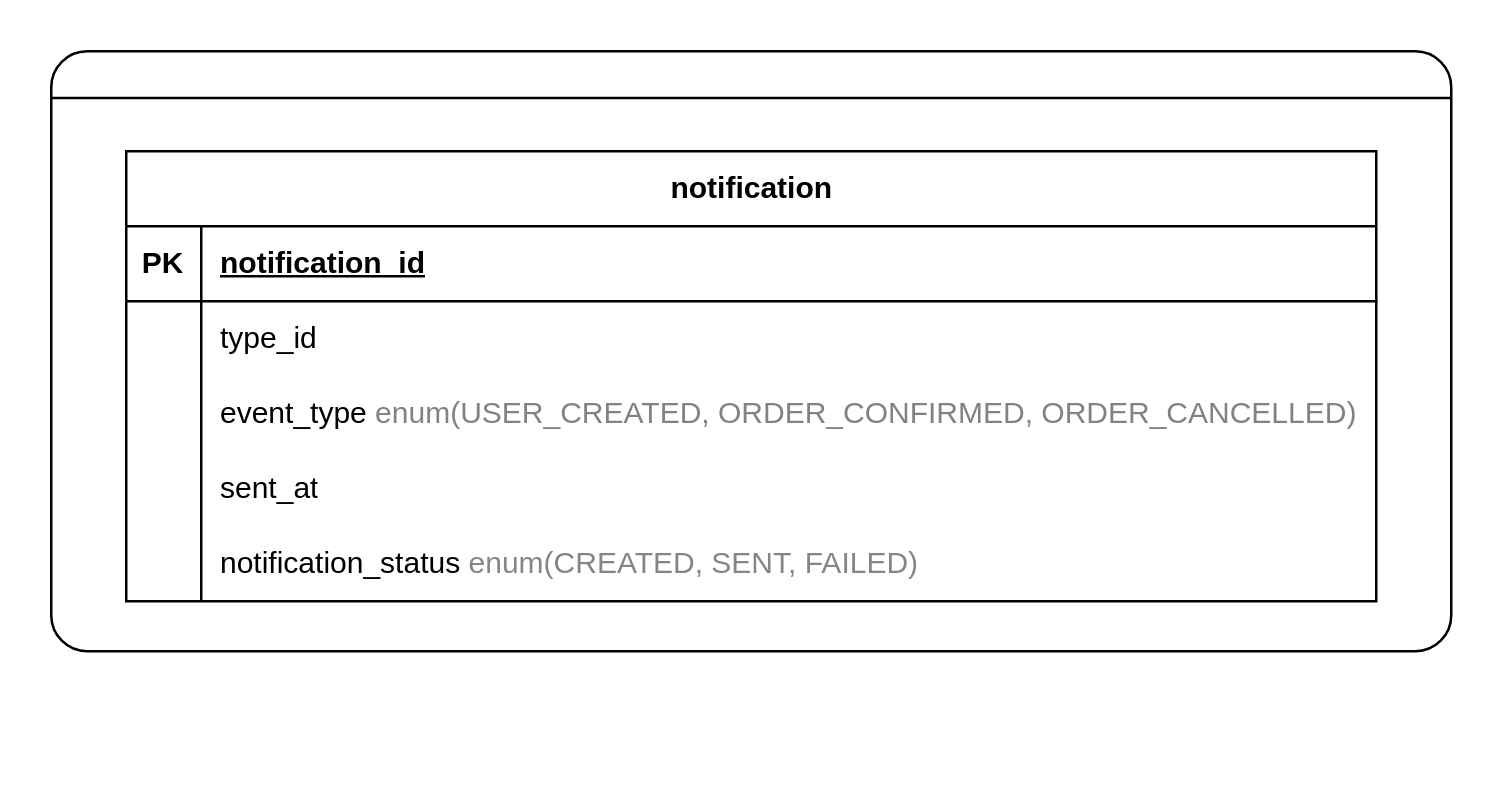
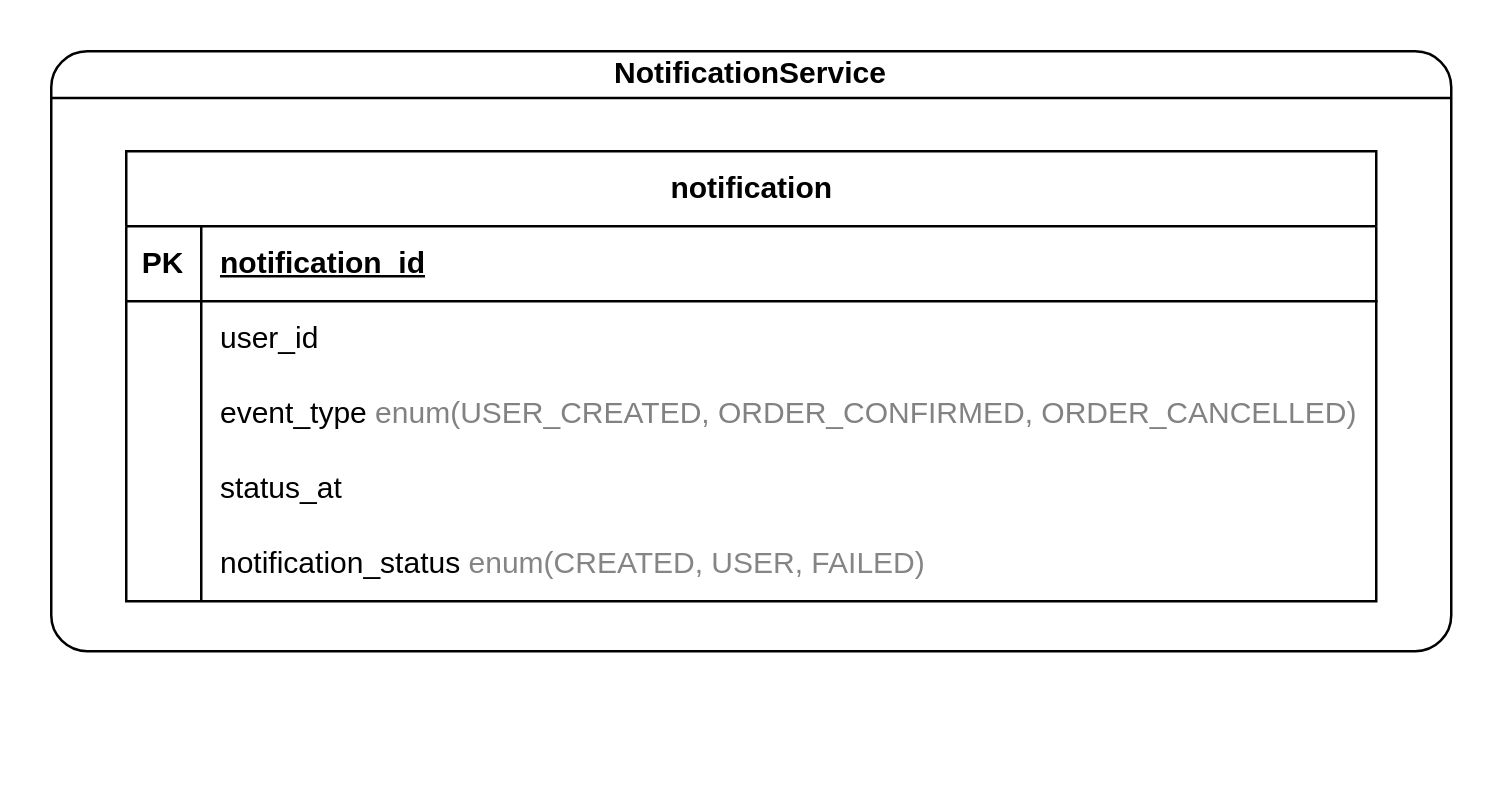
none -> (751, 75)
(276, 339) -> (276, 339)
(280, 489) -> (297, 489)
(585, 564) -> (585, 564)
